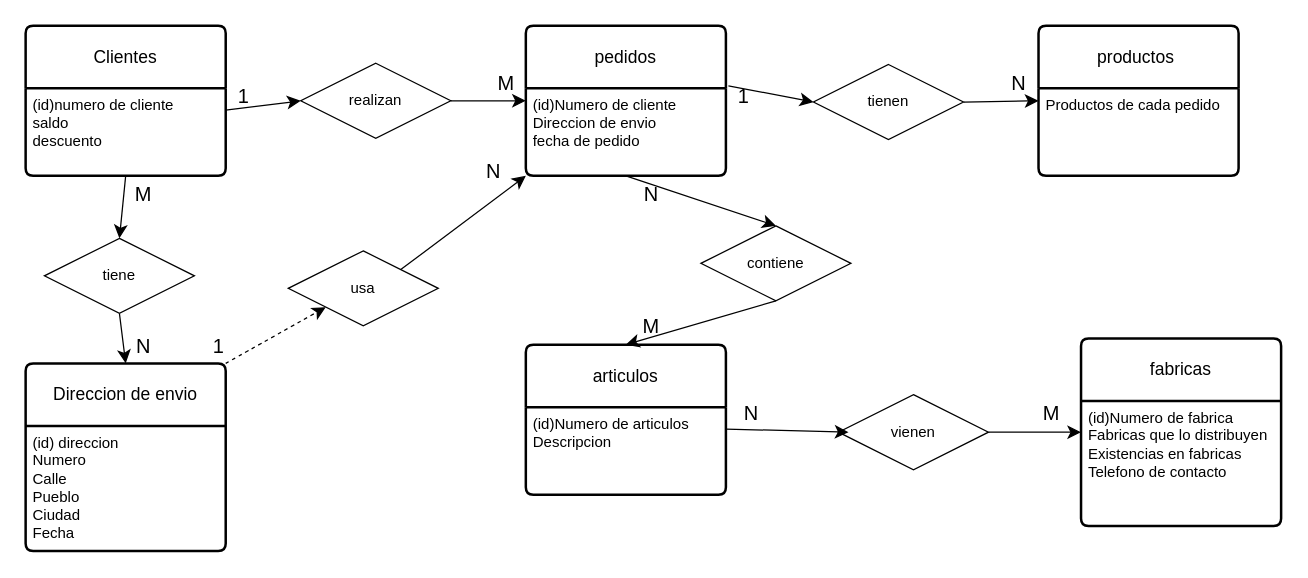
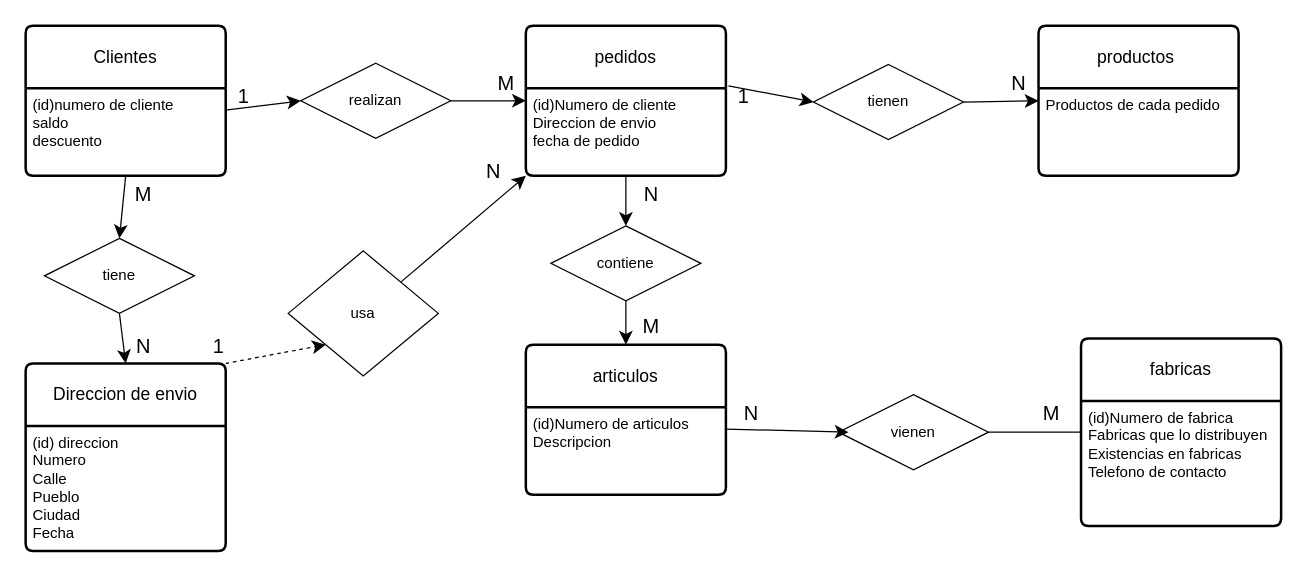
(776, 263) -> (626, 263)
(363, 288) -> (363, 313)
(1069, 432) -> (1072, 432)
